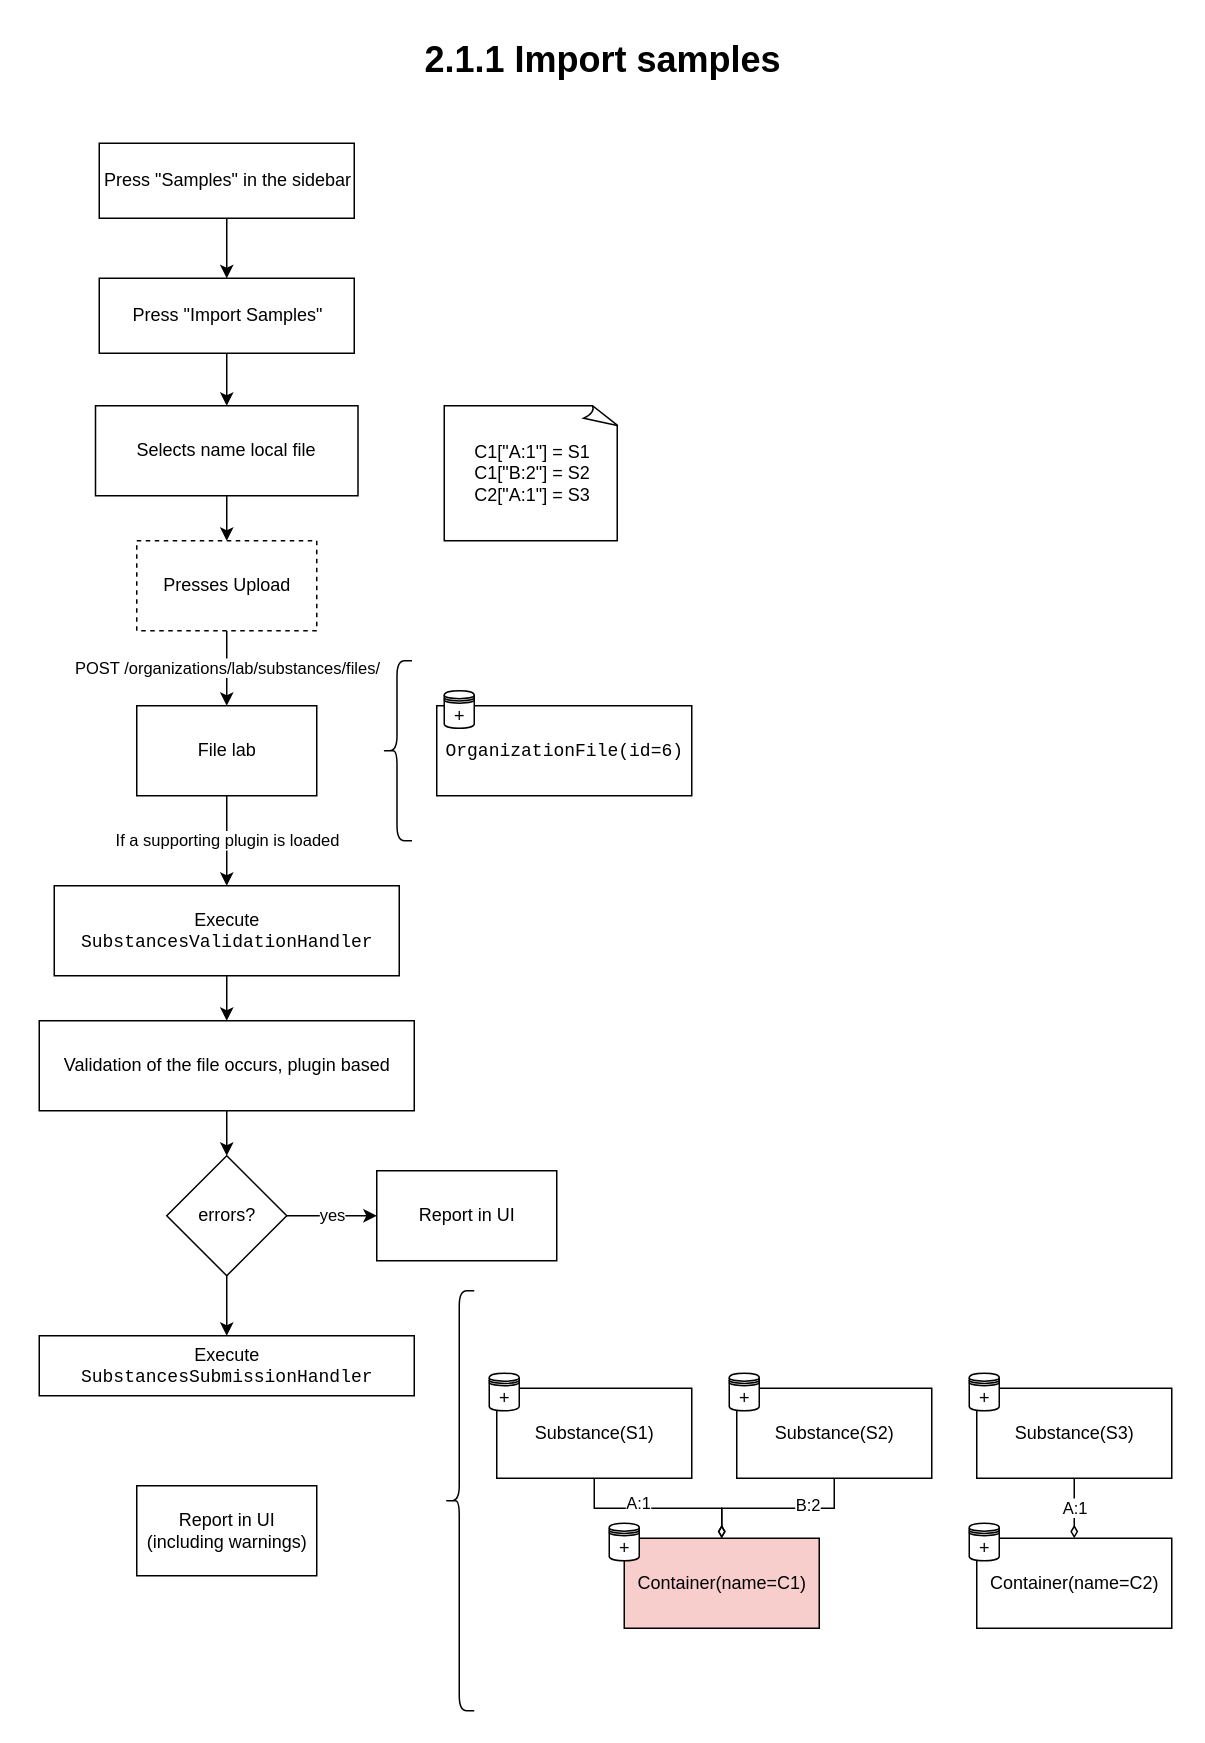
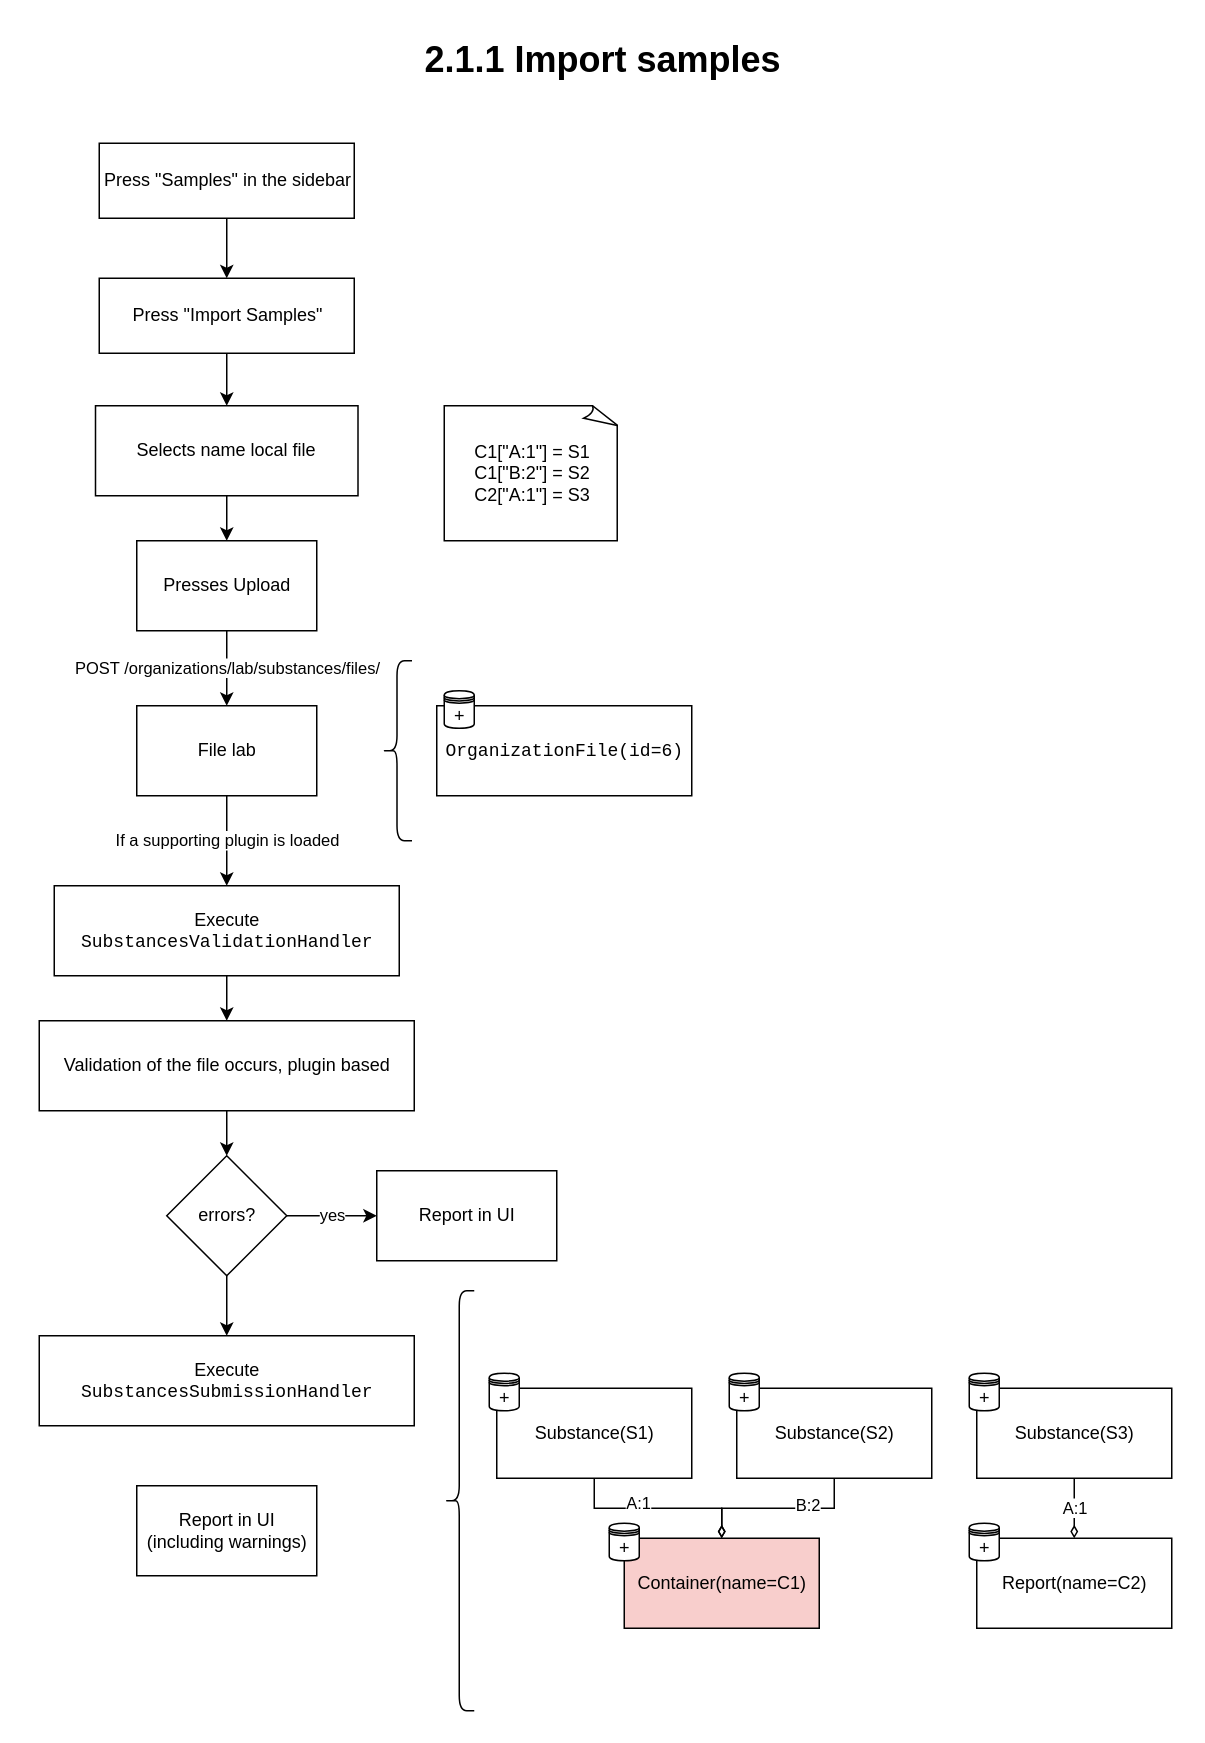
(227, 586) -> (227, 586)
(227, 1366) -> (227, 1381)
(1075, 1583) -> (1075, 1583)
